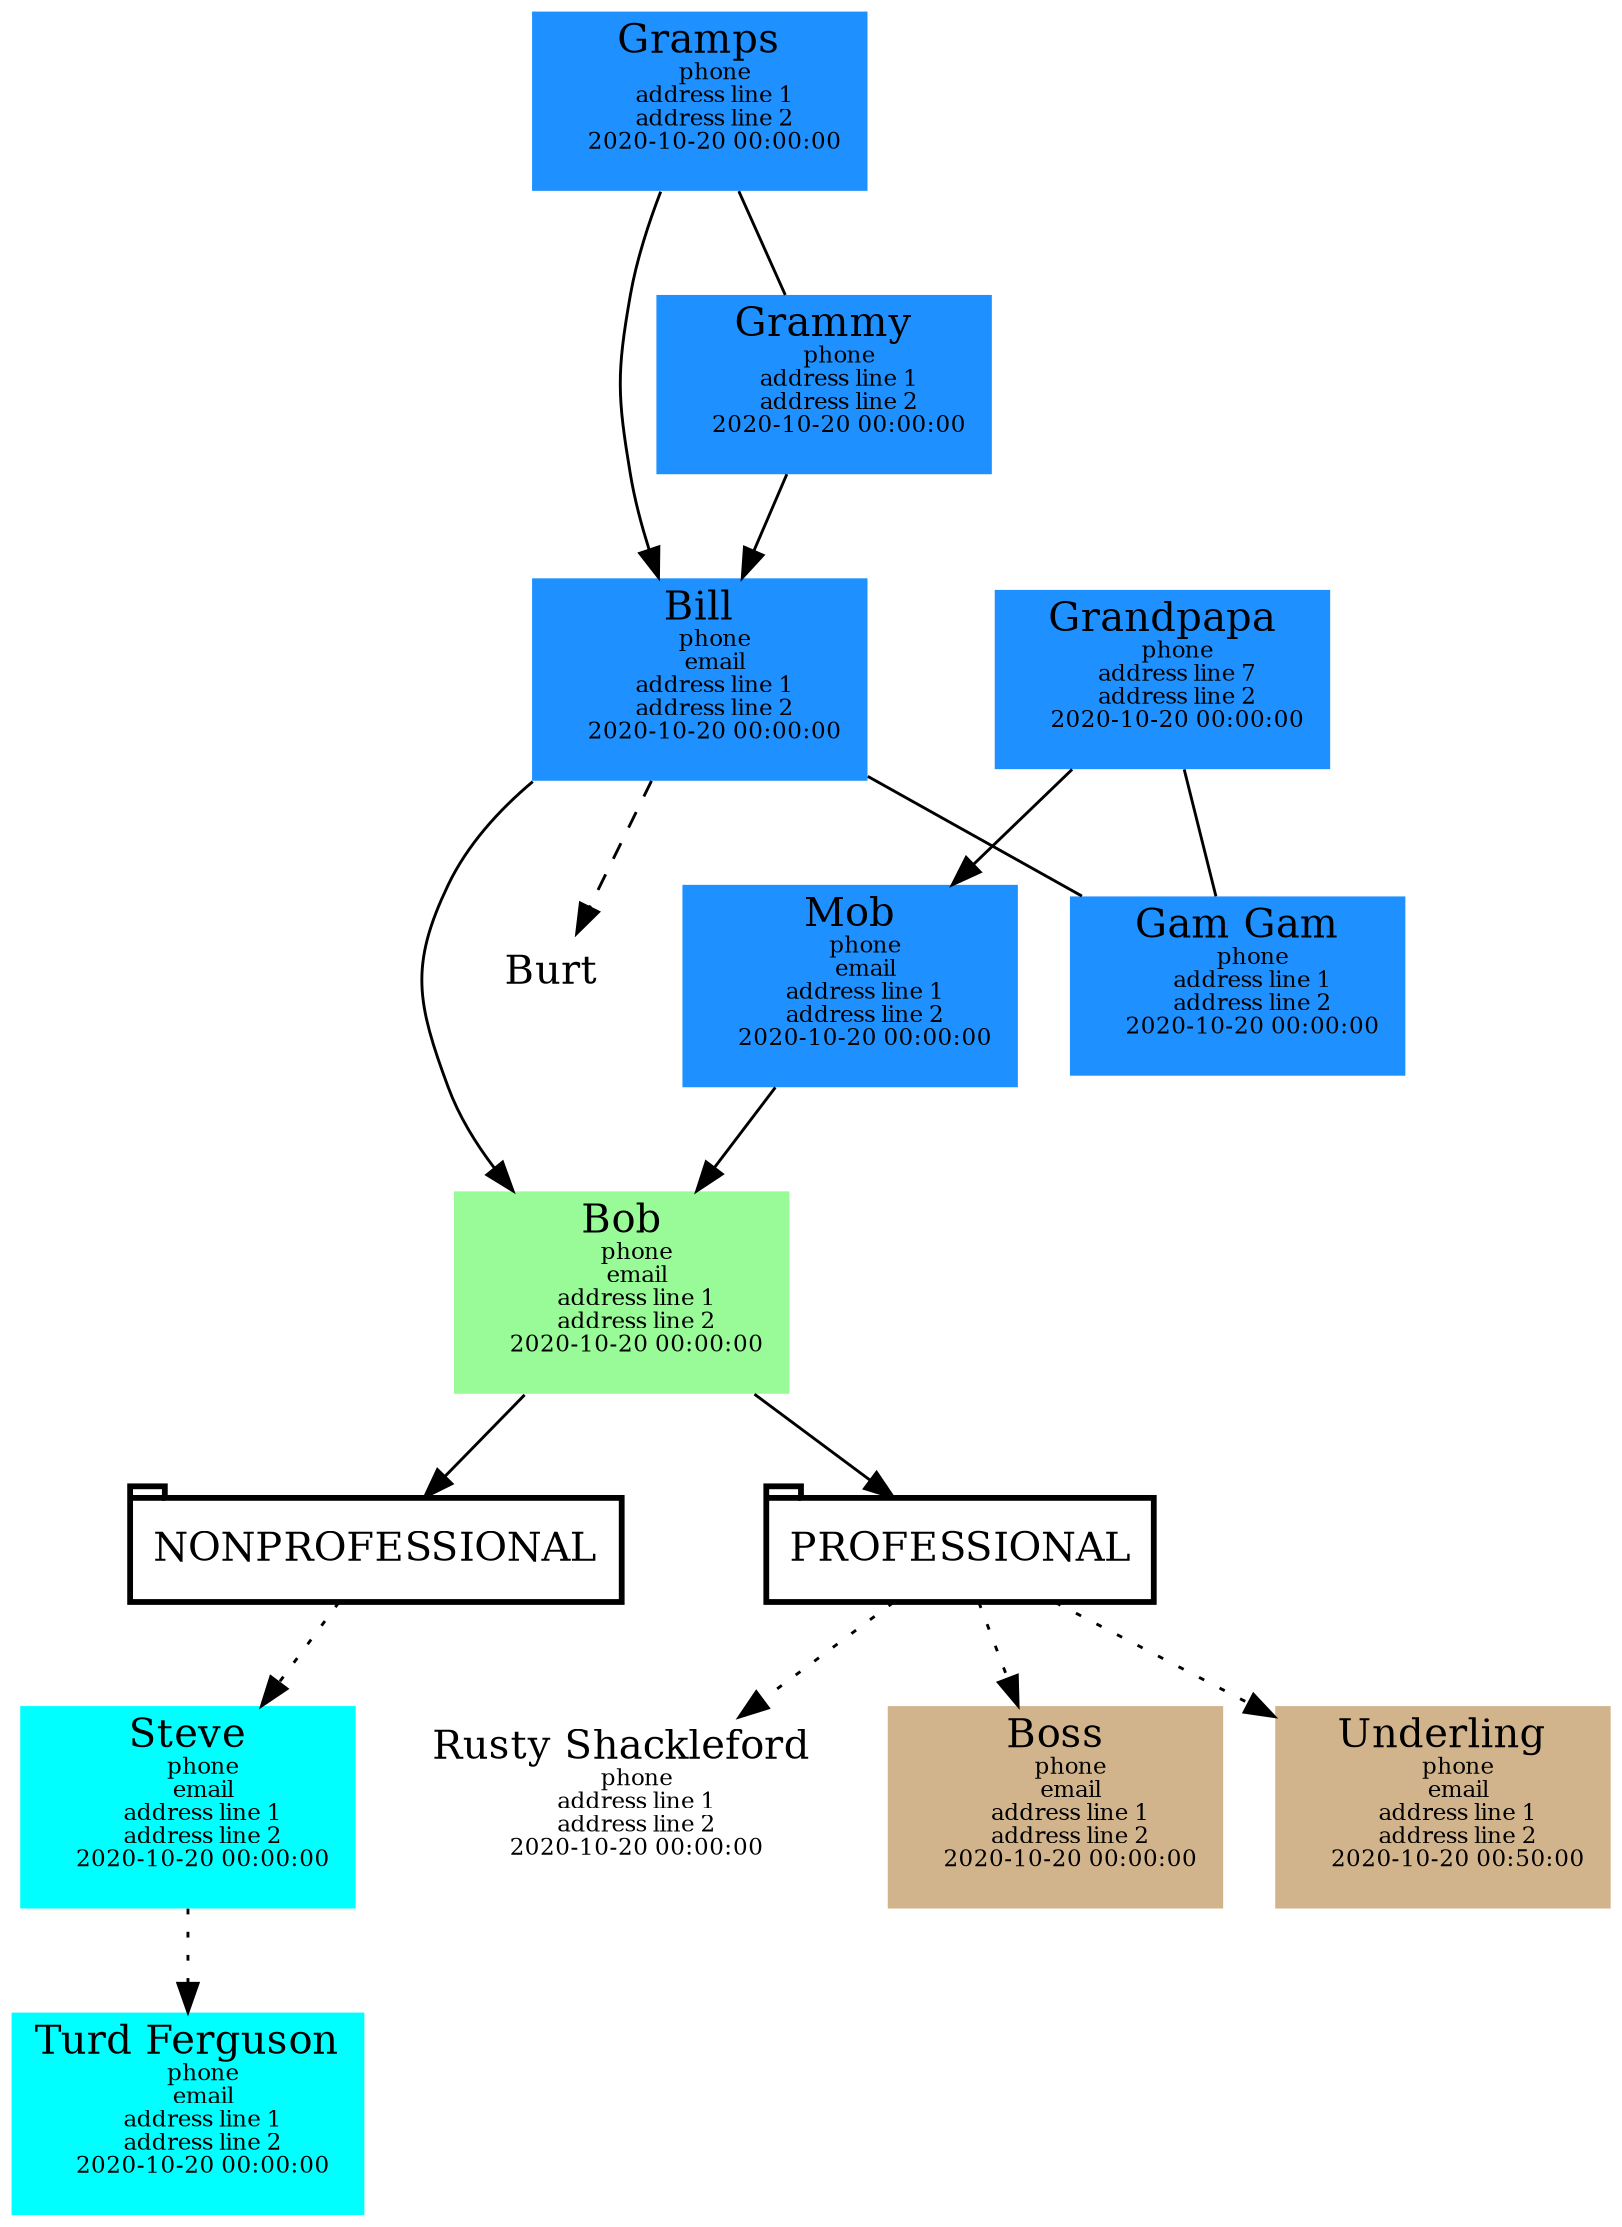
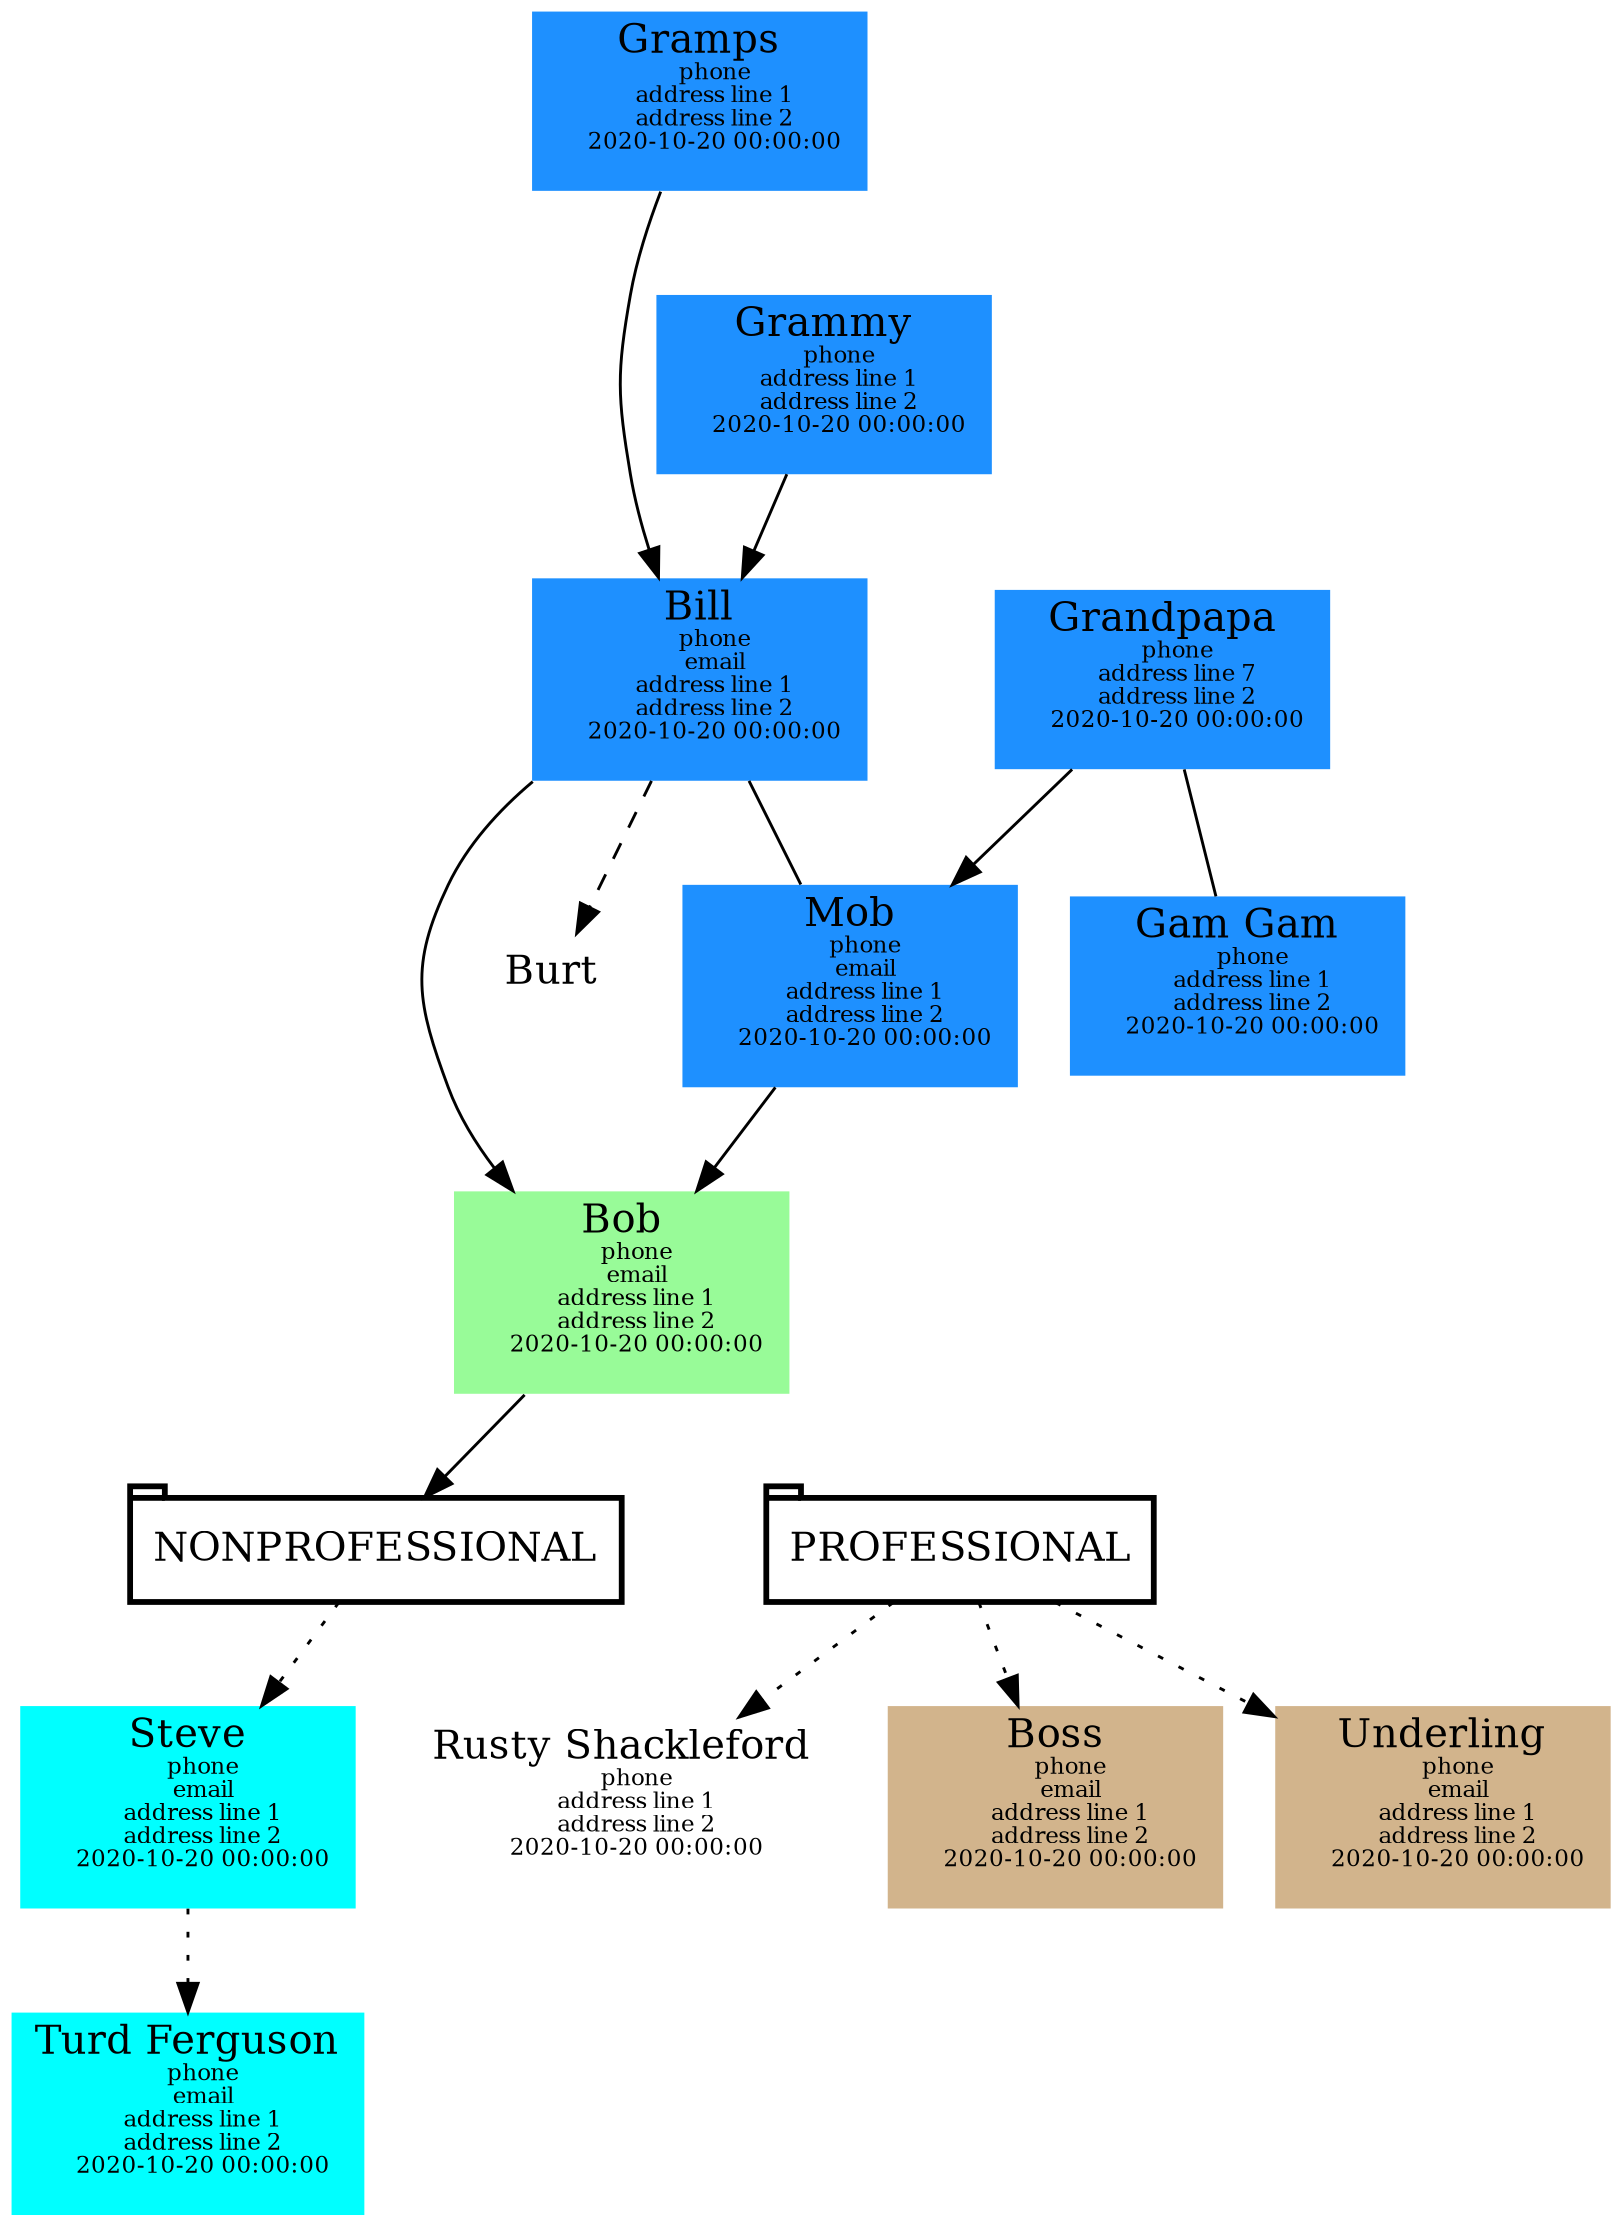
(762, 243) -> none
(975, 836) -> (775, 833)
(812, 1437) -> none
(1443, 1859) -> (1443, 1859)
